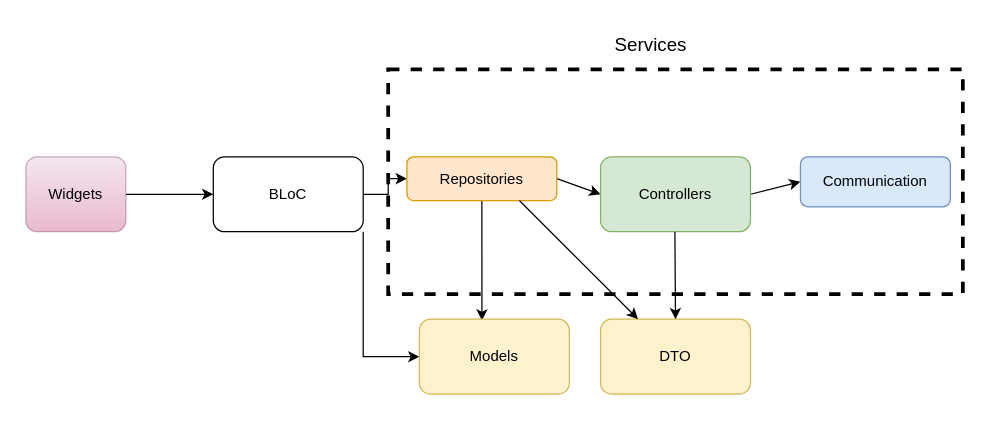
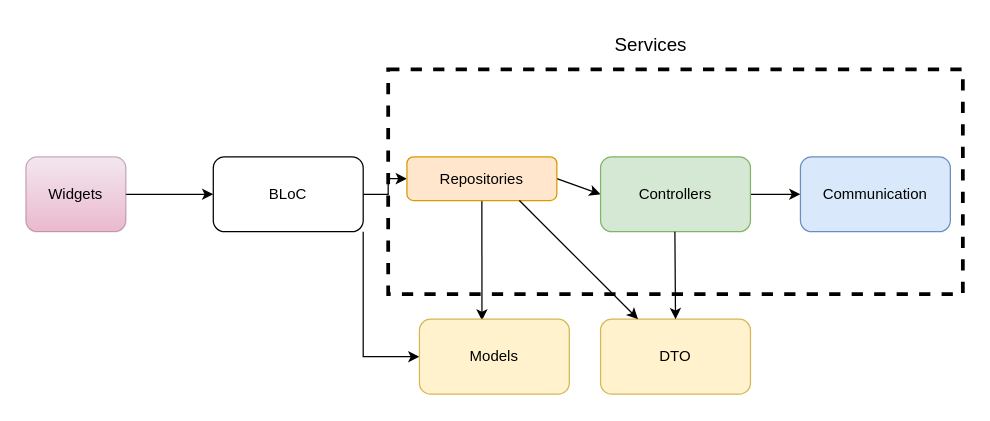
(876, 182) -> (876, 194)
